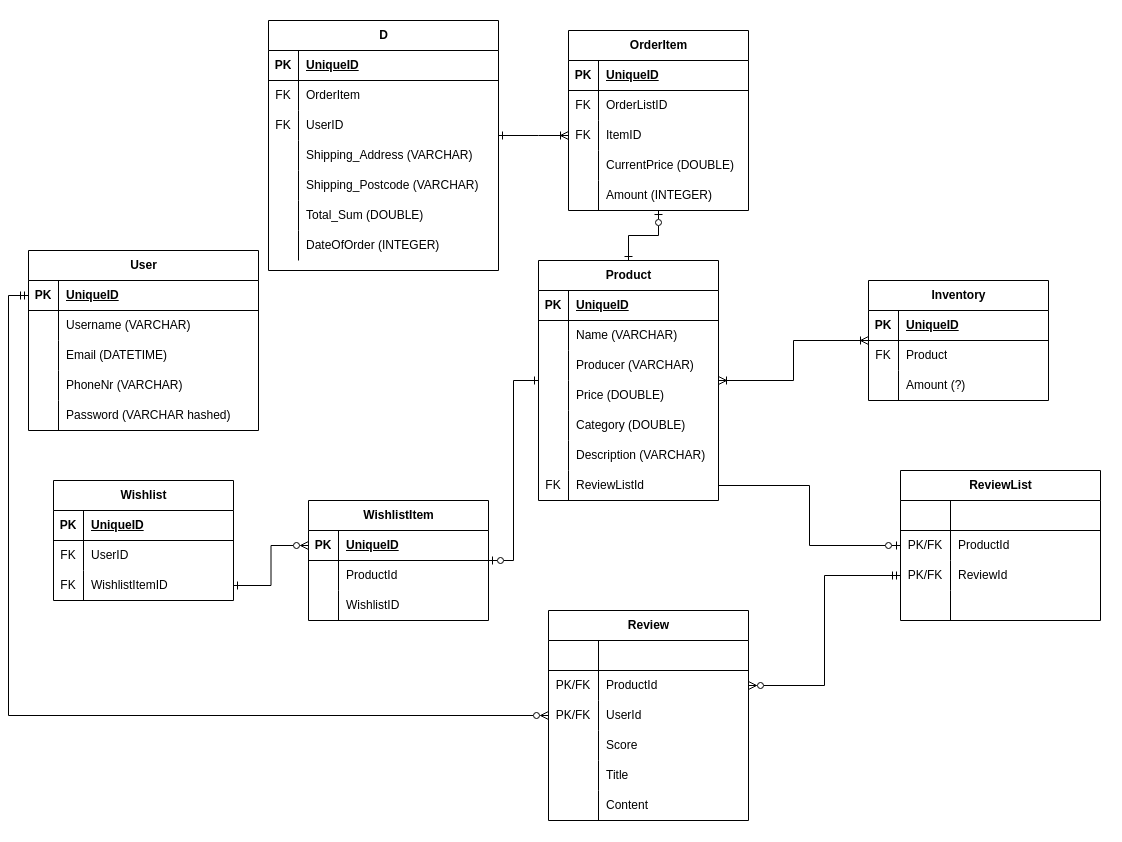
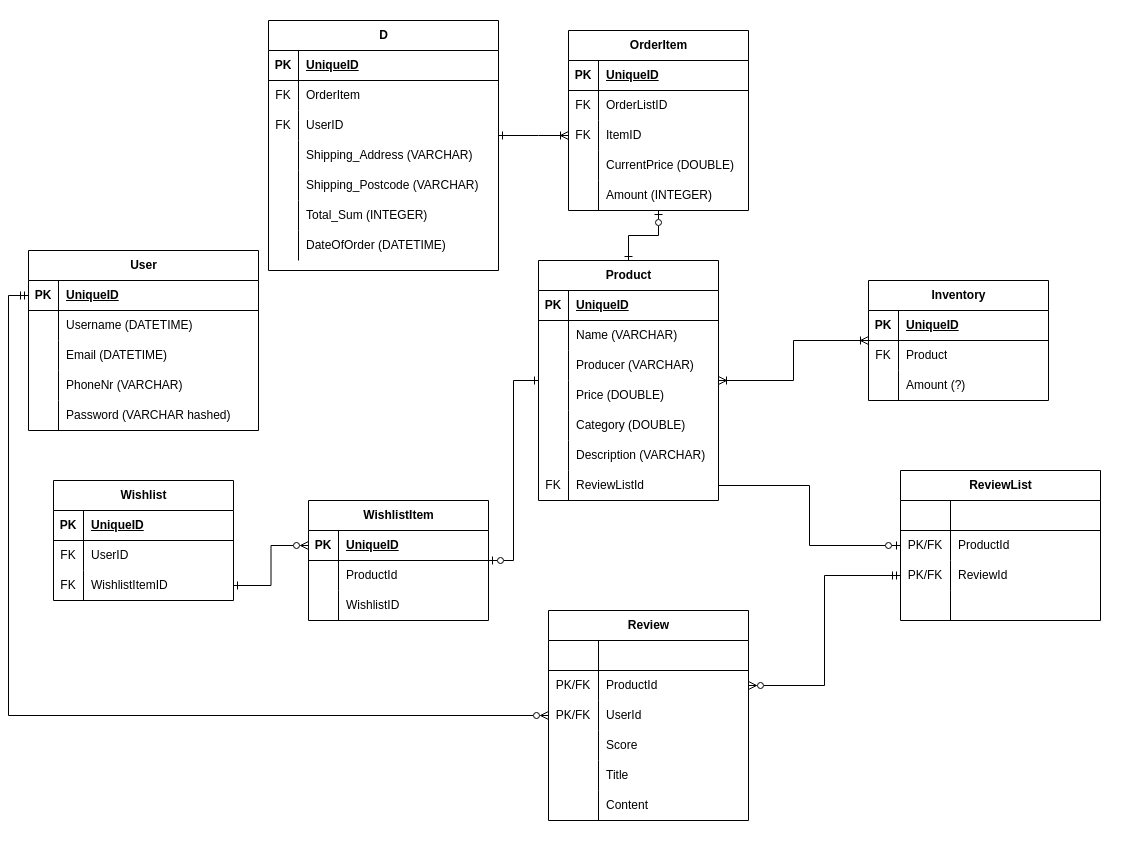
(364, 216) -> (367, 216)
(376, 246) -> (379, 246)
(125, 326) -> (129, 326)
